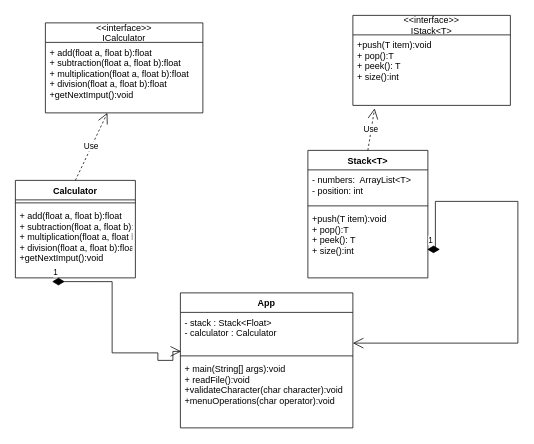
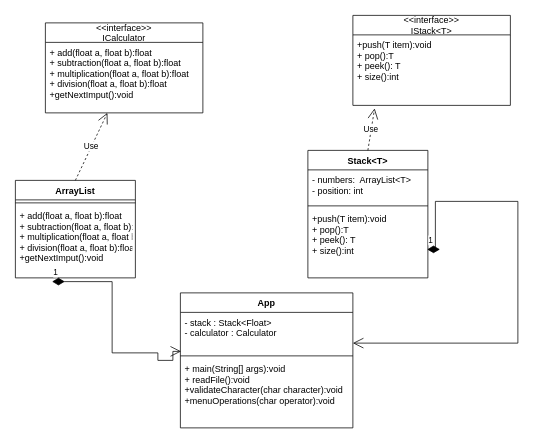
(75, 191) -> (75, 191)
